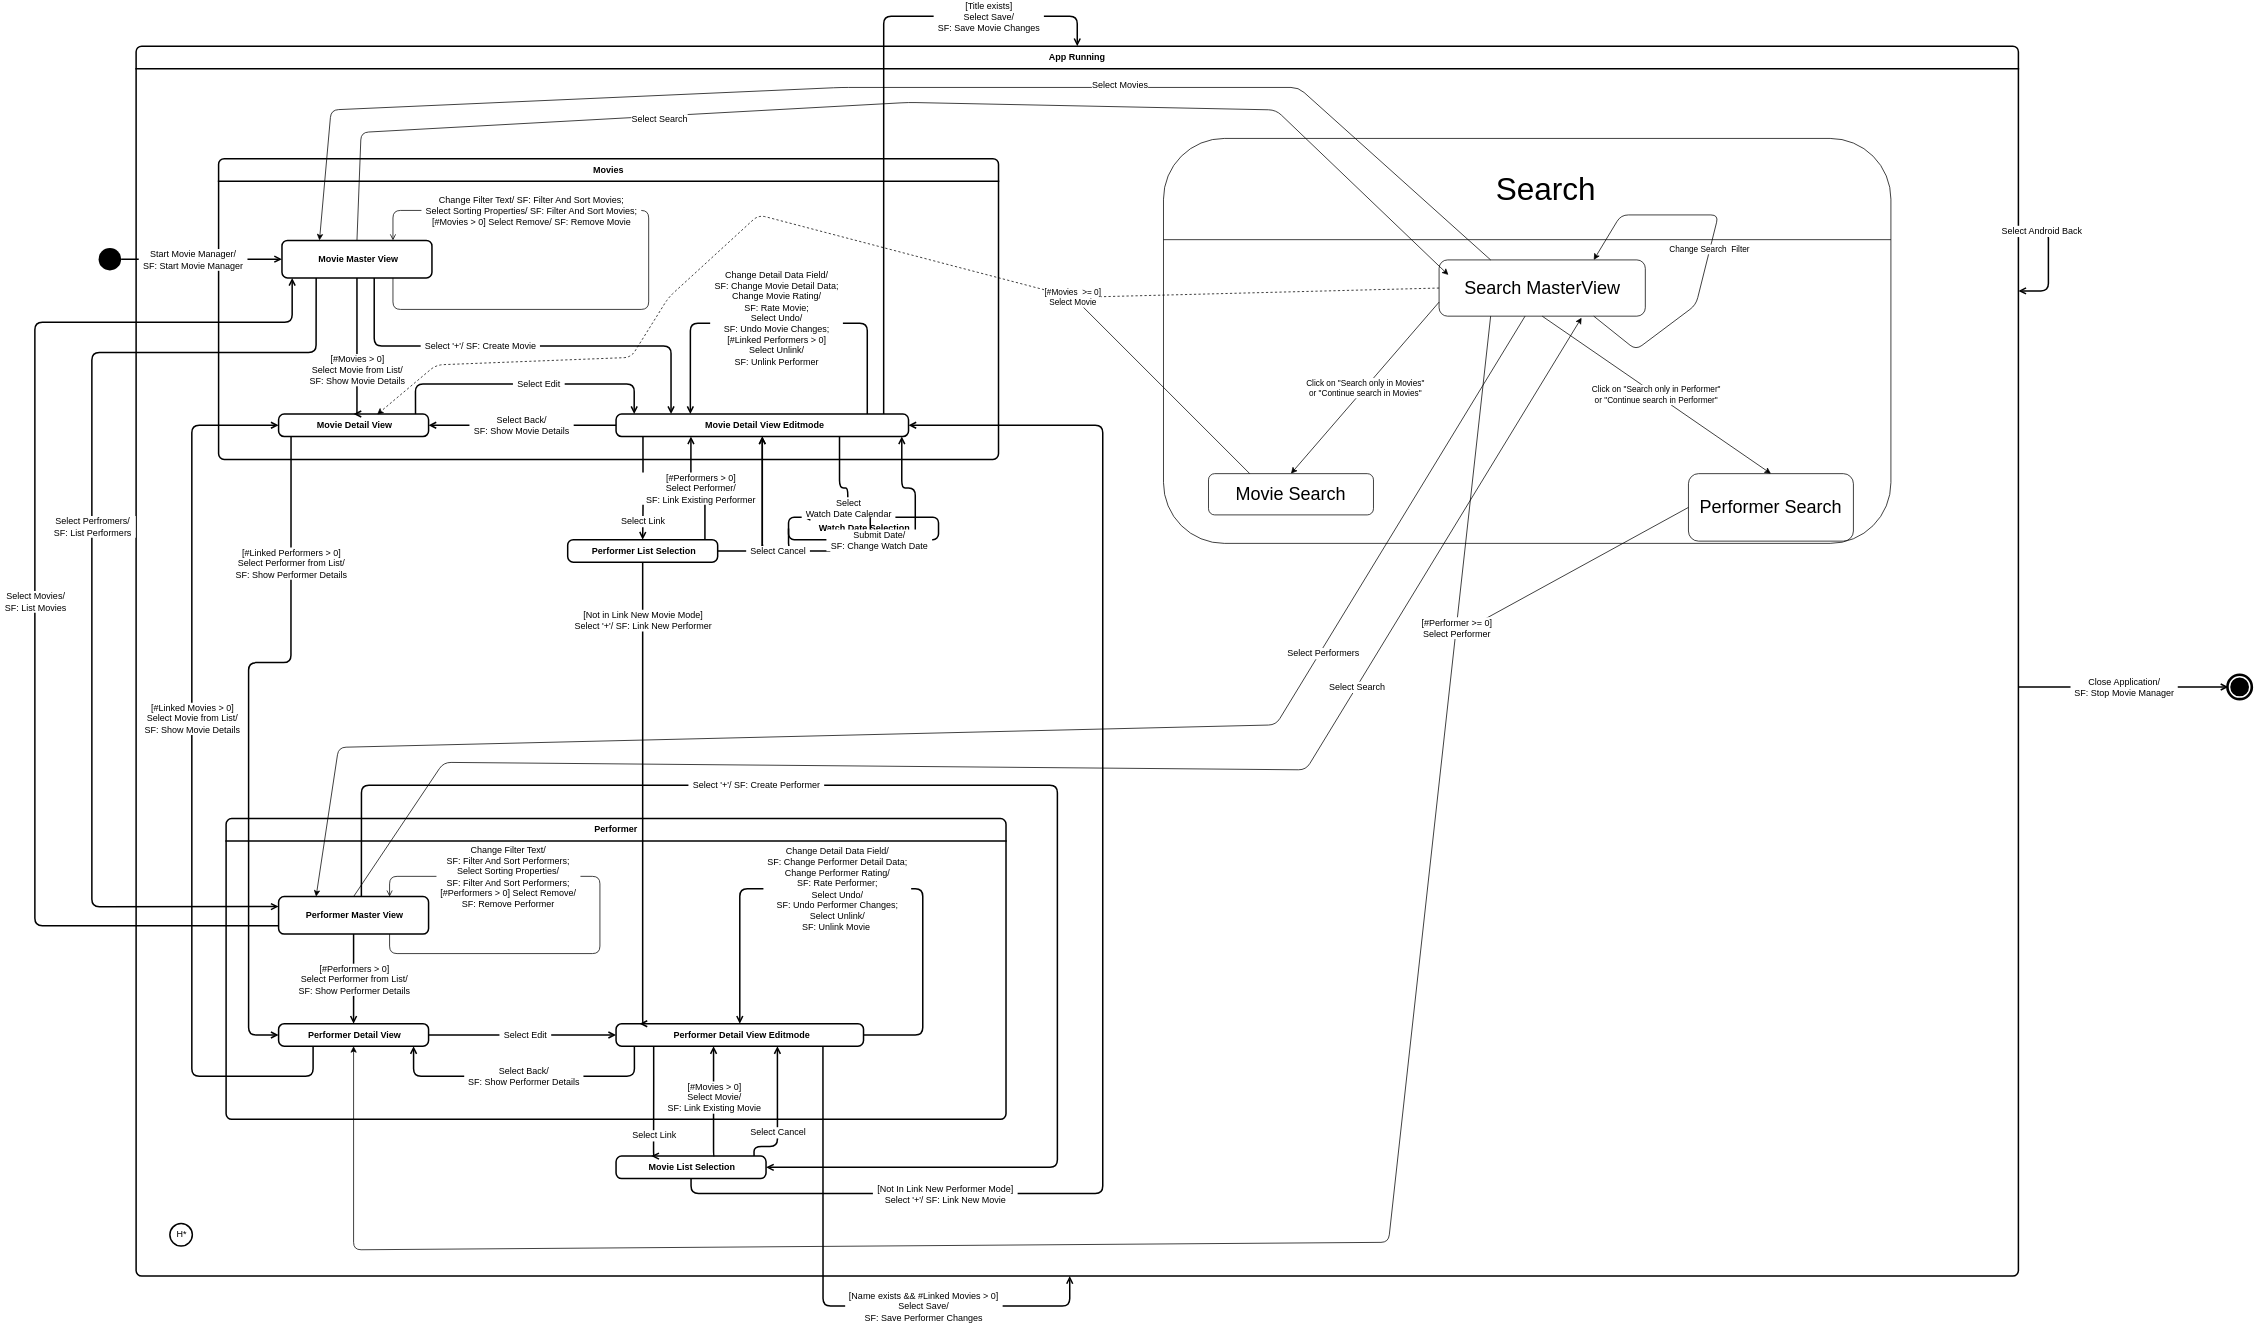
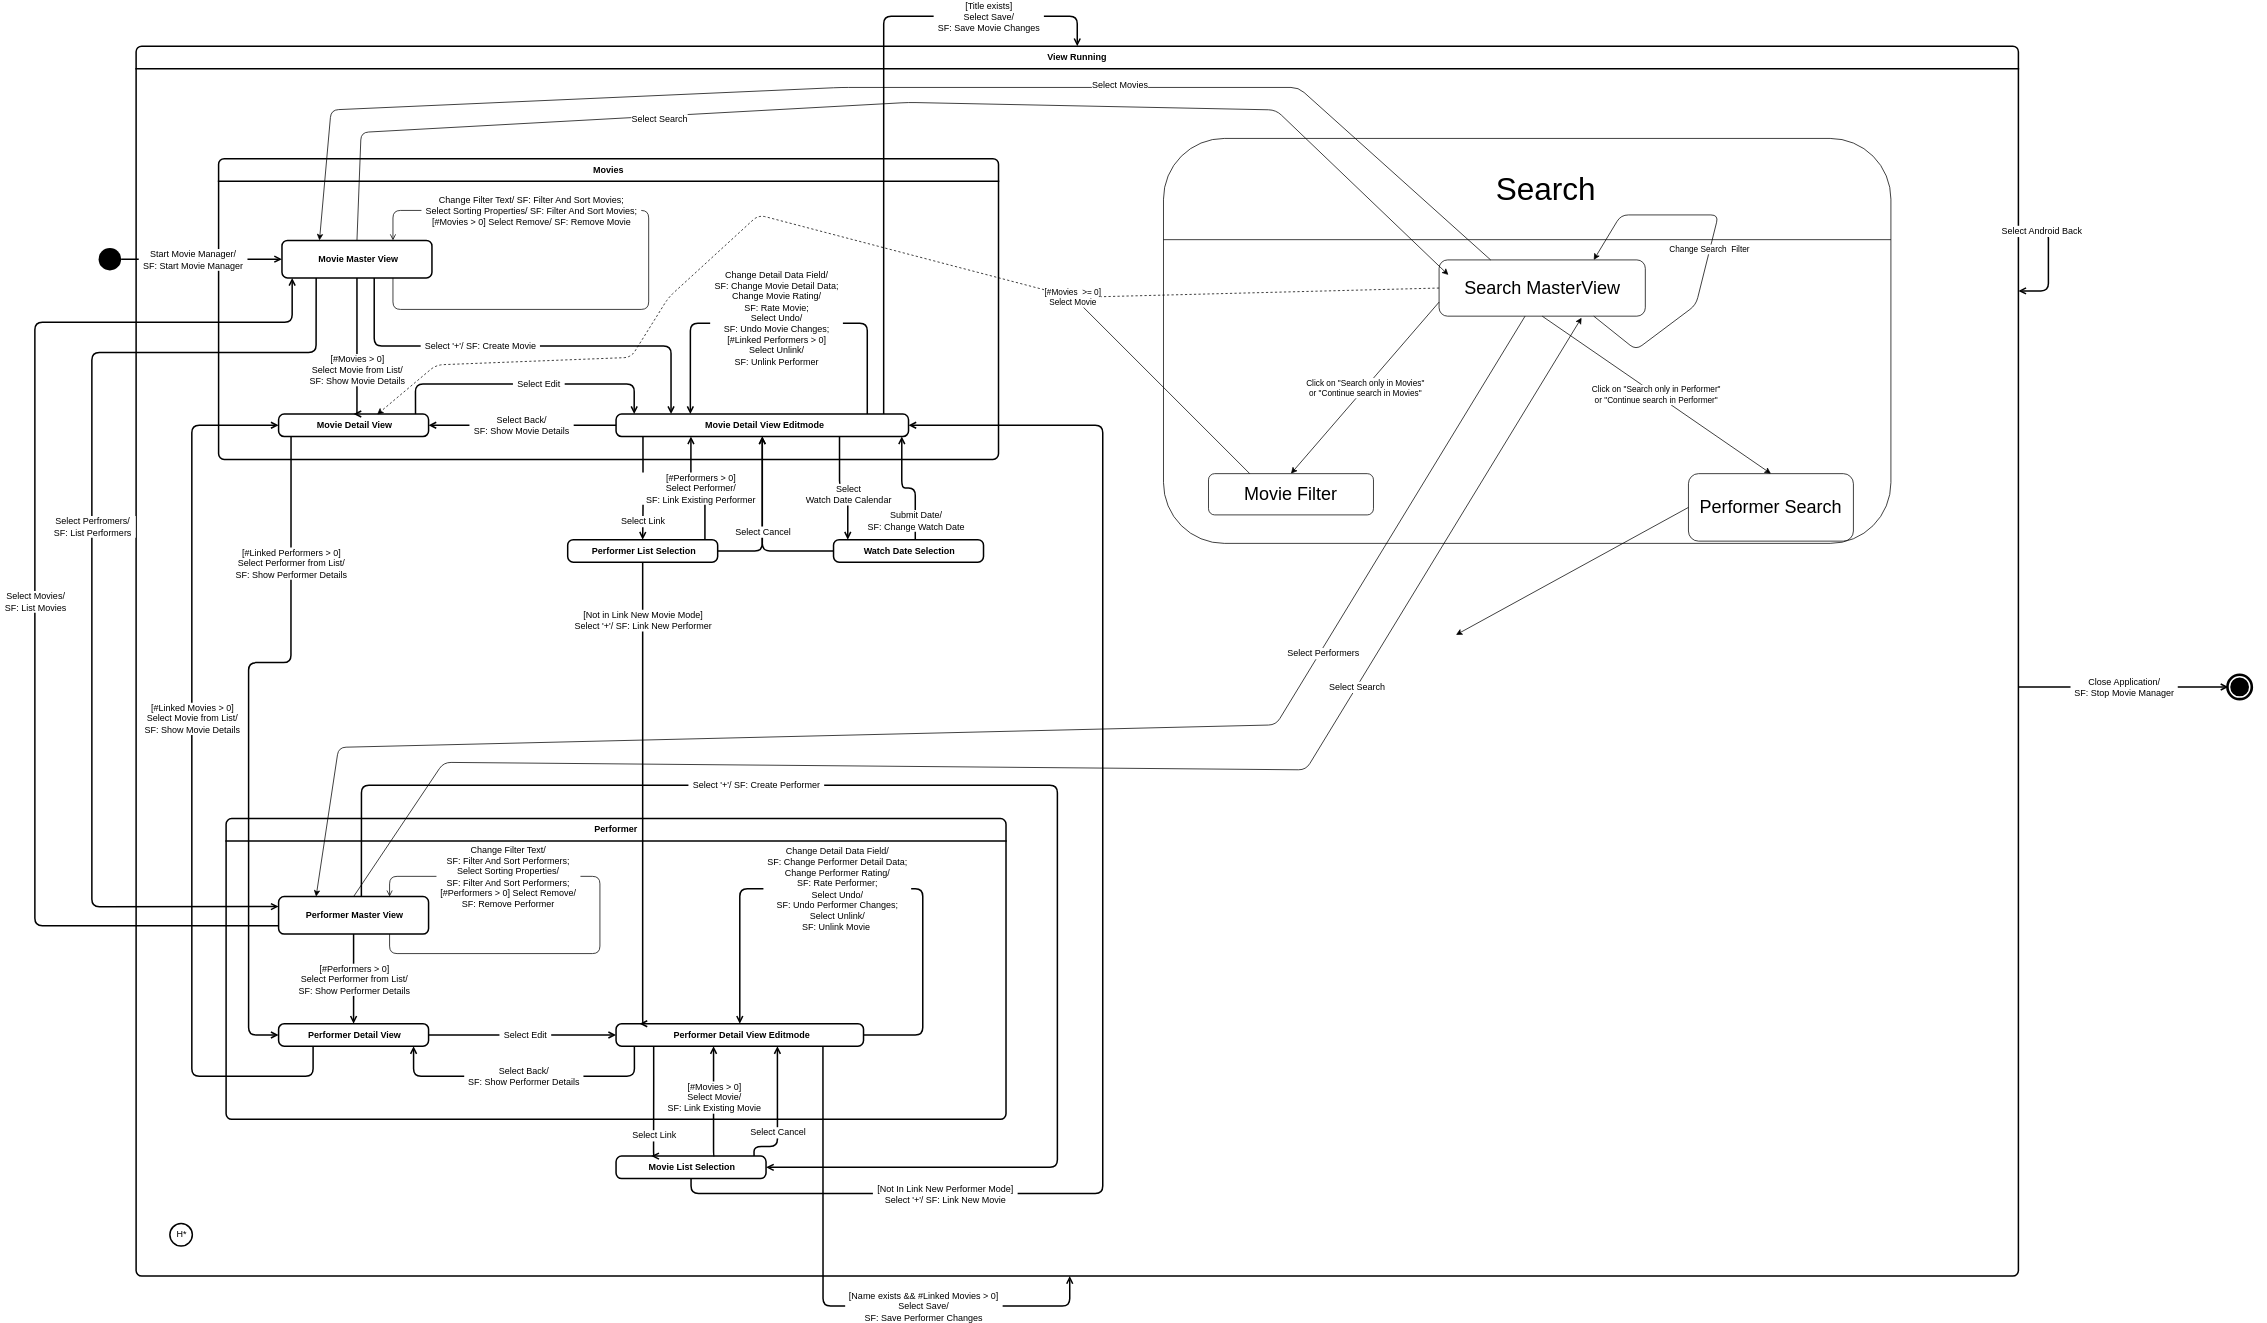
(1077, 58) -> (1077, 58)
(1291, 495) -> (1291, 495)
(864, 528) -> (909, 551)
(1426, 908) -> none
